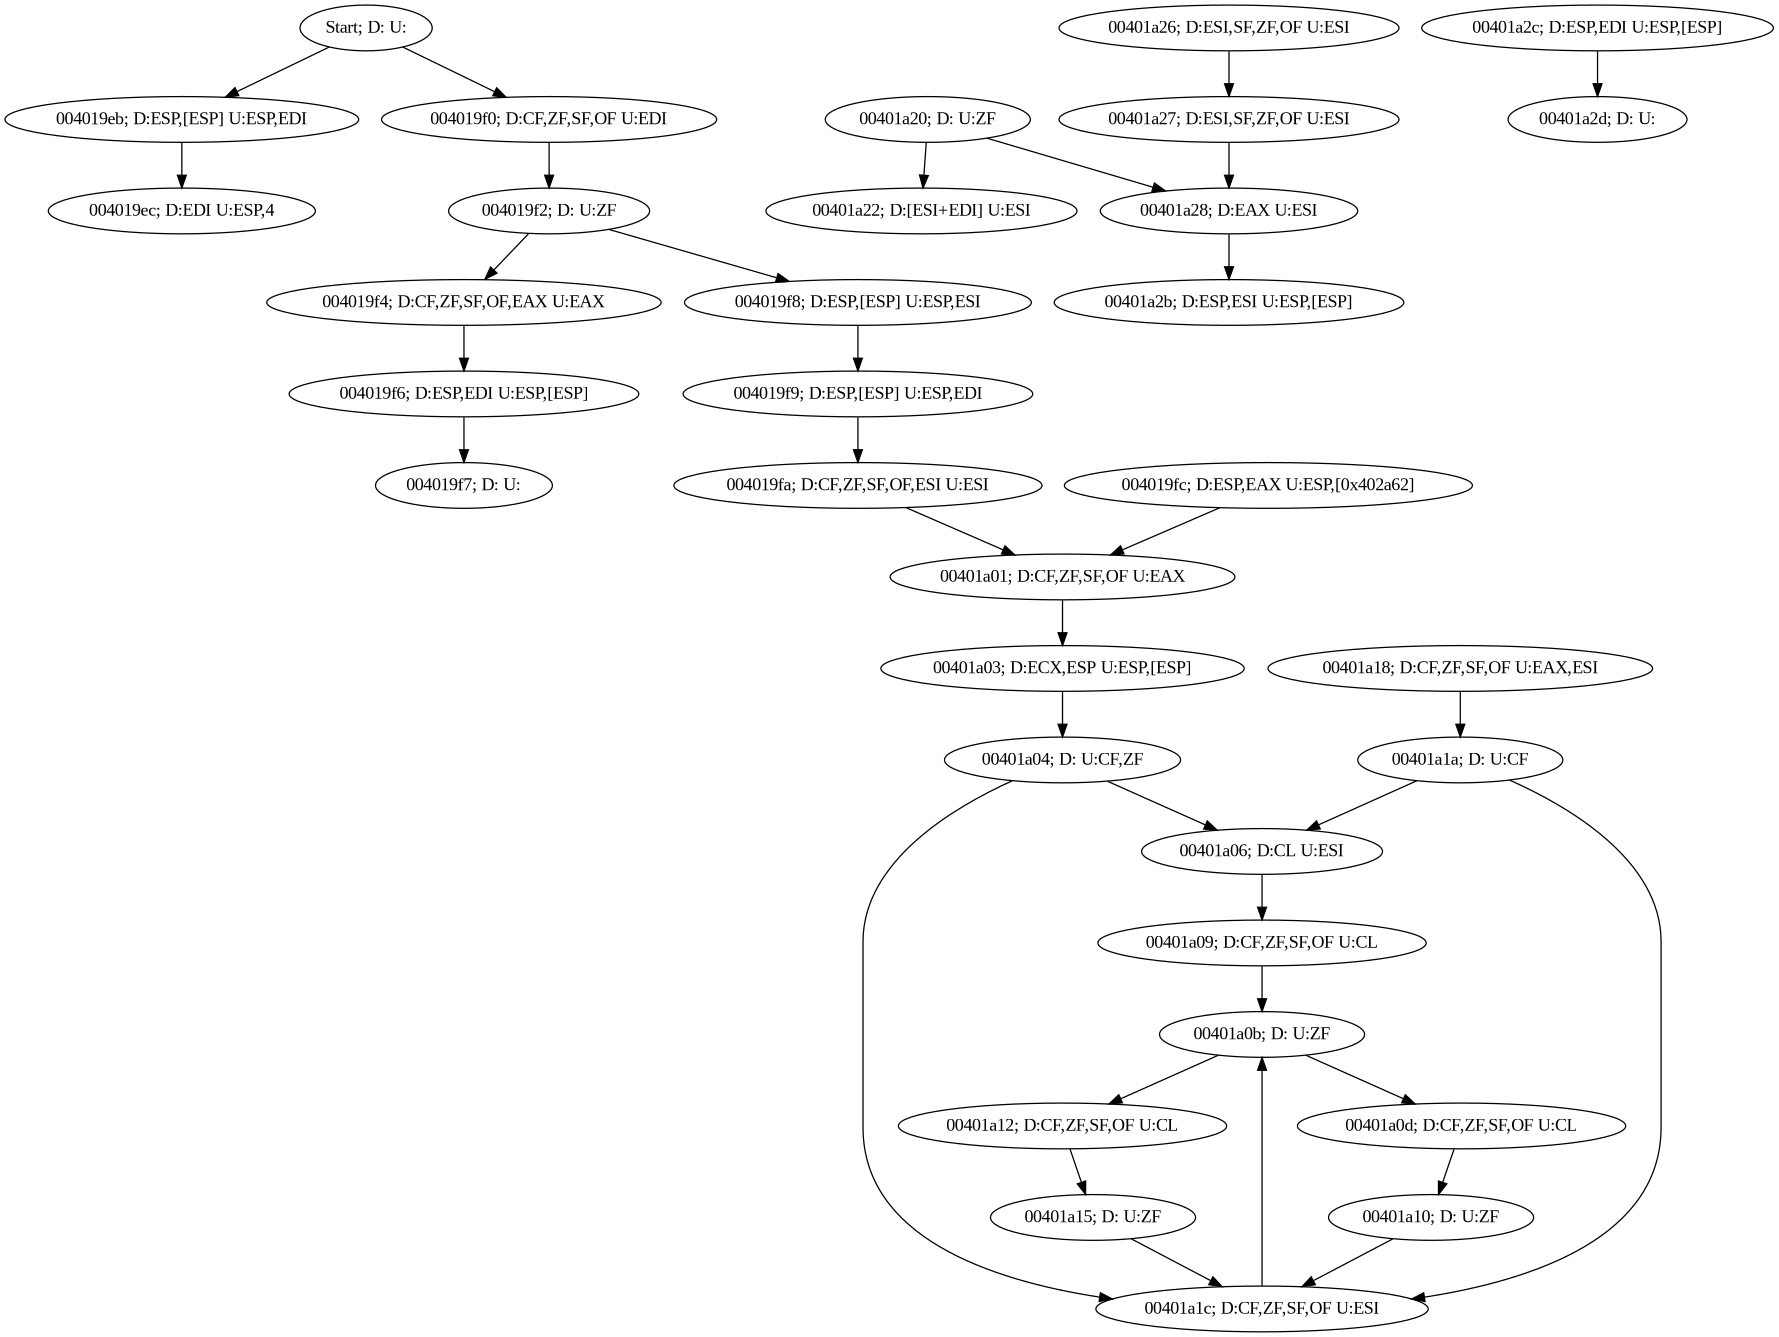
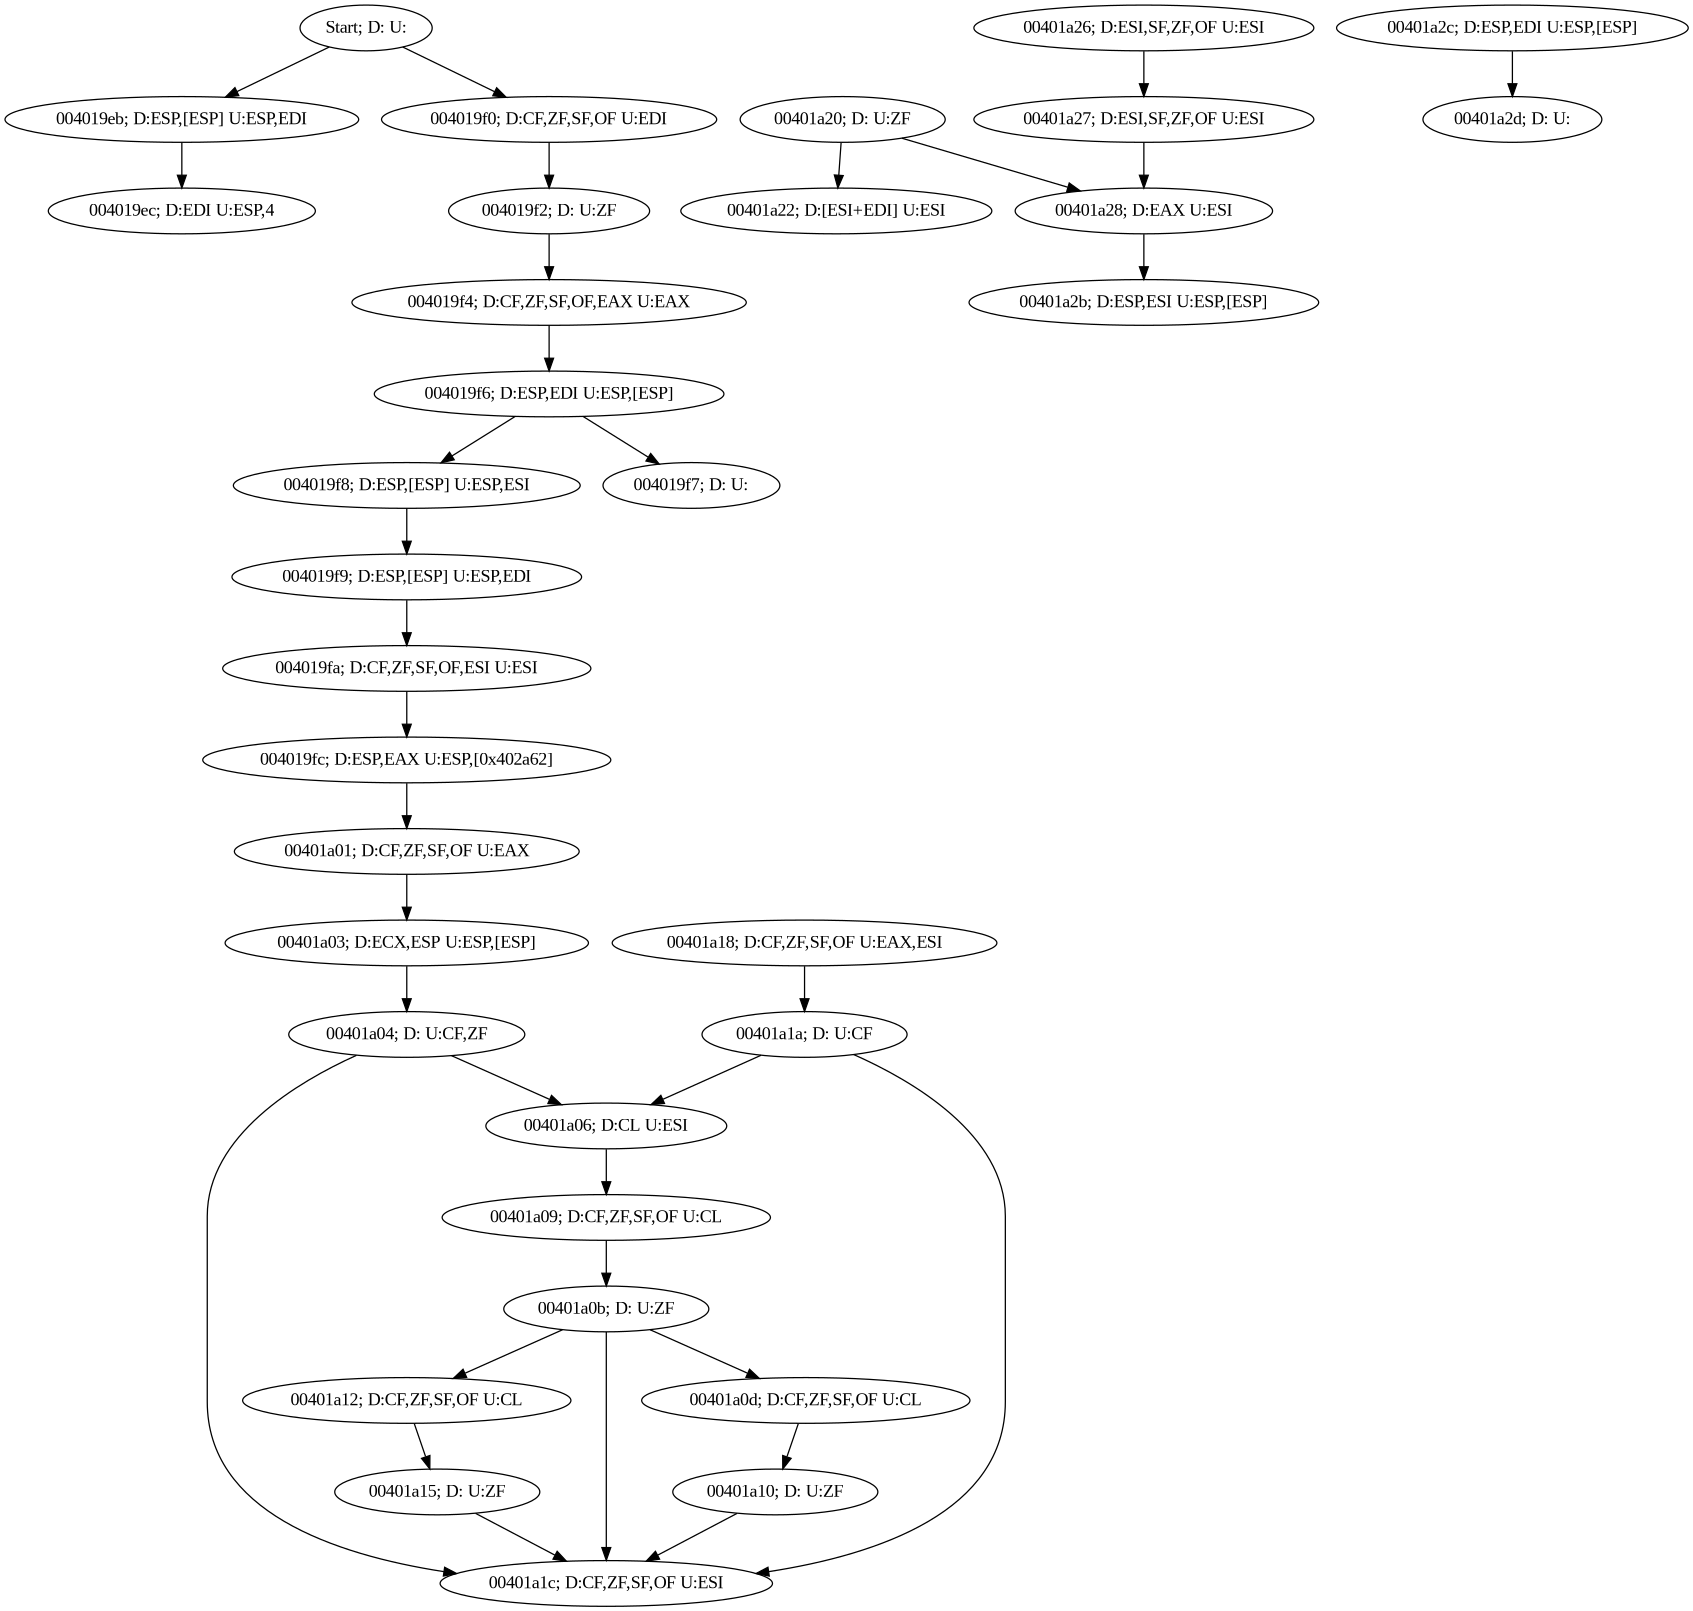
(693, 254) -> (484, 436)
(954, 529) -> (407, 708)
(1262, 1178) -> (606, 1440)
